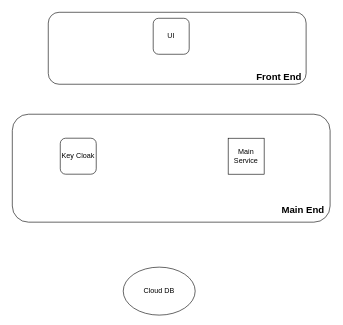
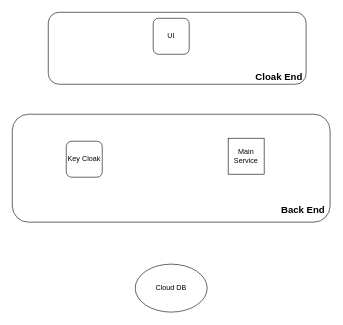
(279, 77) -> (279, 77)
(78, 156) -> (84, 159)
(303, 210) -> (303, 210)
(159, 291) -> (171, 288)
